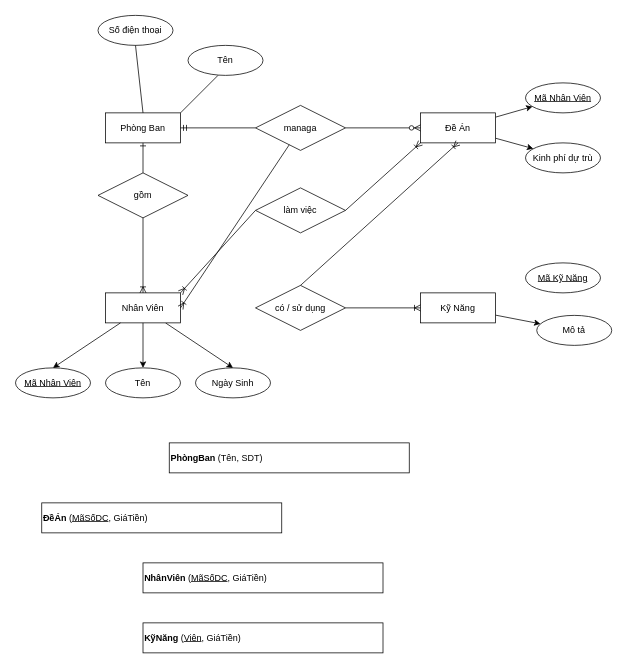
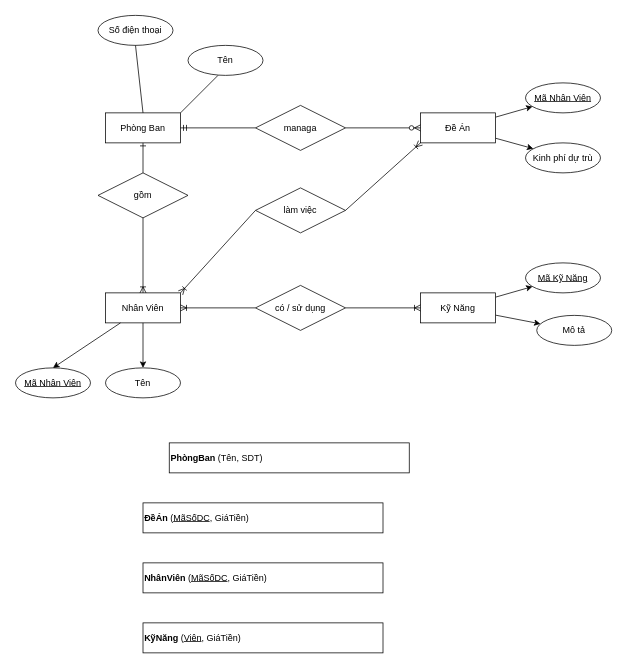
(257, 193) -> (217, 308)
(379, 214) -> none
none -> (511, 293)
(197, 344) -> none
(233, 383) -> none
(162, 518) -> (263, 518)
